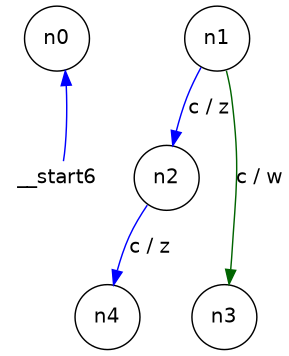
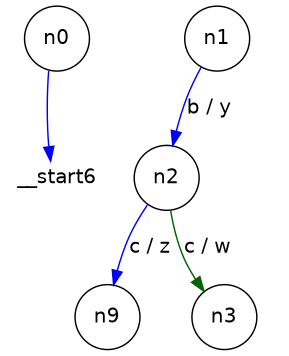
(209, 108) -> (209, 108)
(66, 124) -> (47, 109)
(237, 170) -> (179, 246)
(108, 317) -> (108, 317)
